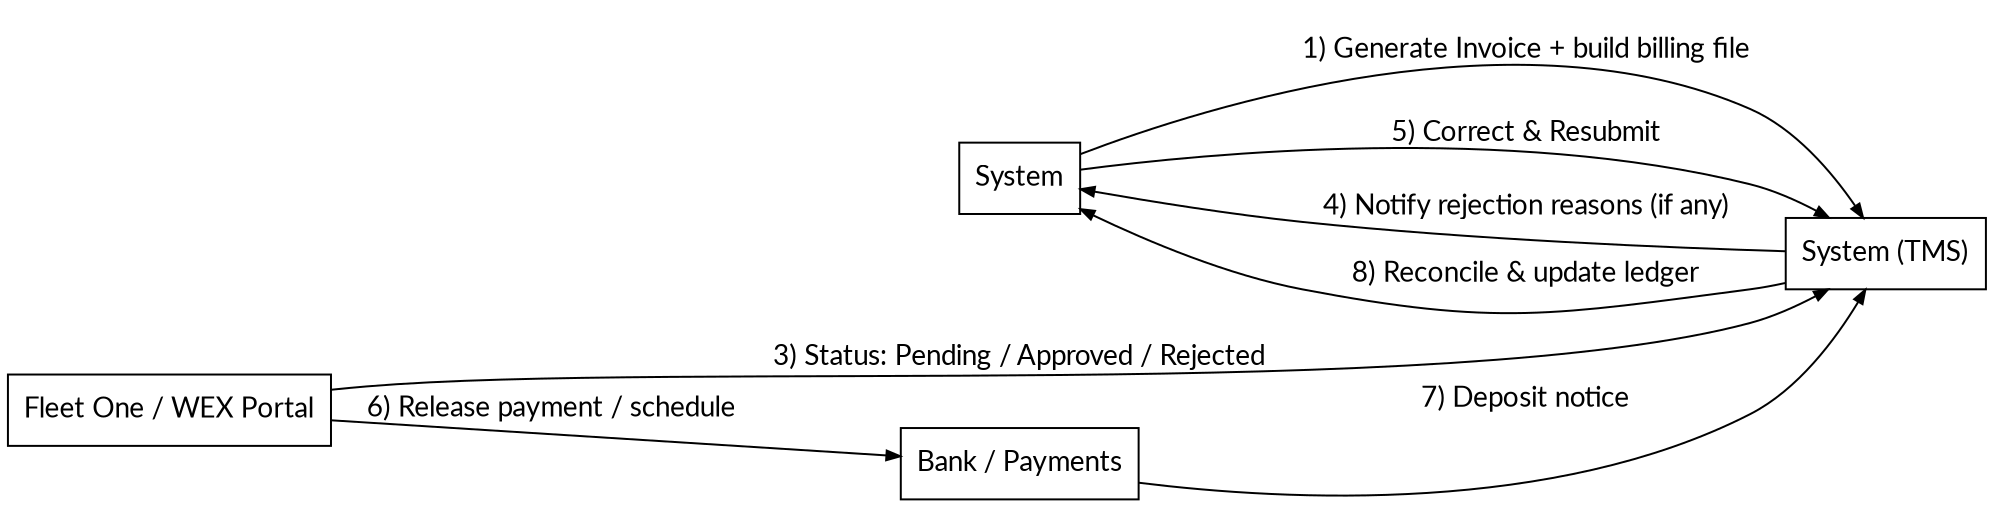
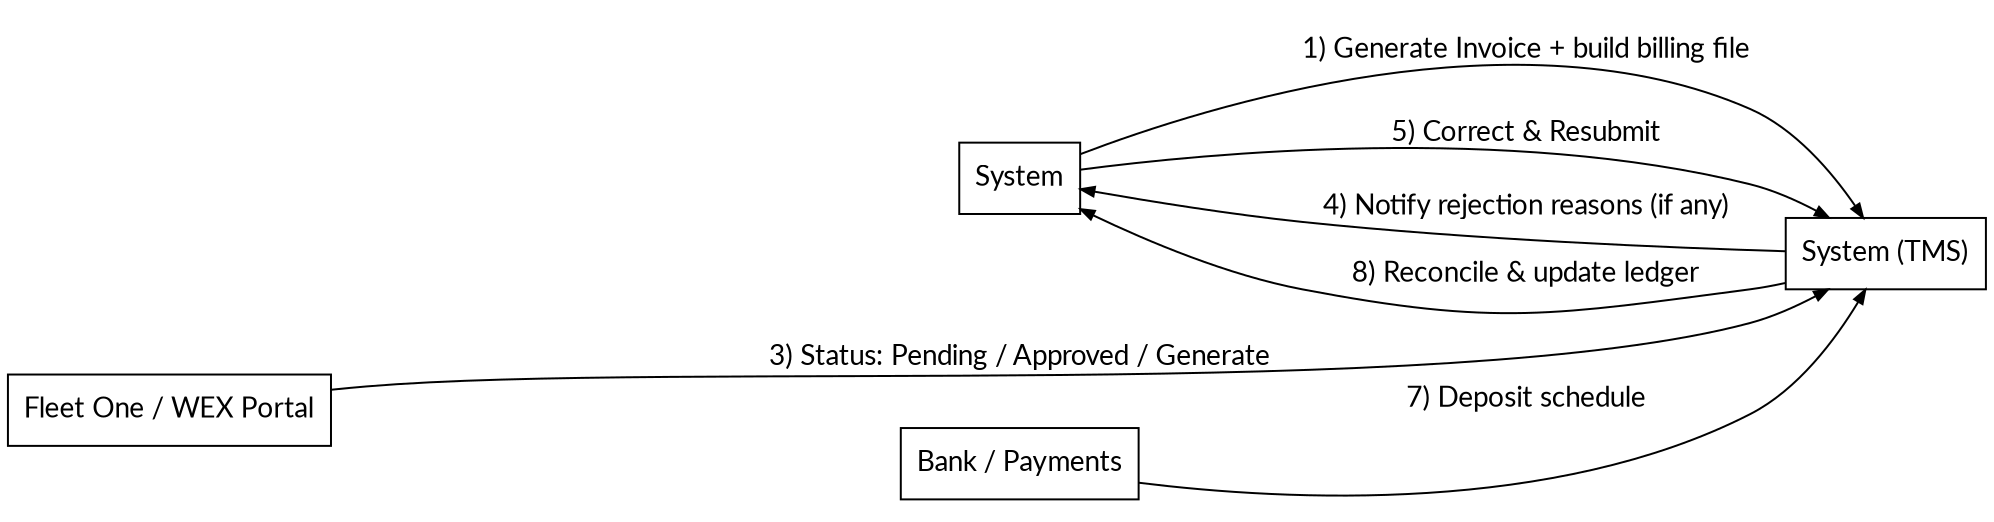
(1020, 358) -> (1020, 358)
(1526, 399) -> (1526, 399)
(609, 438) -> none
